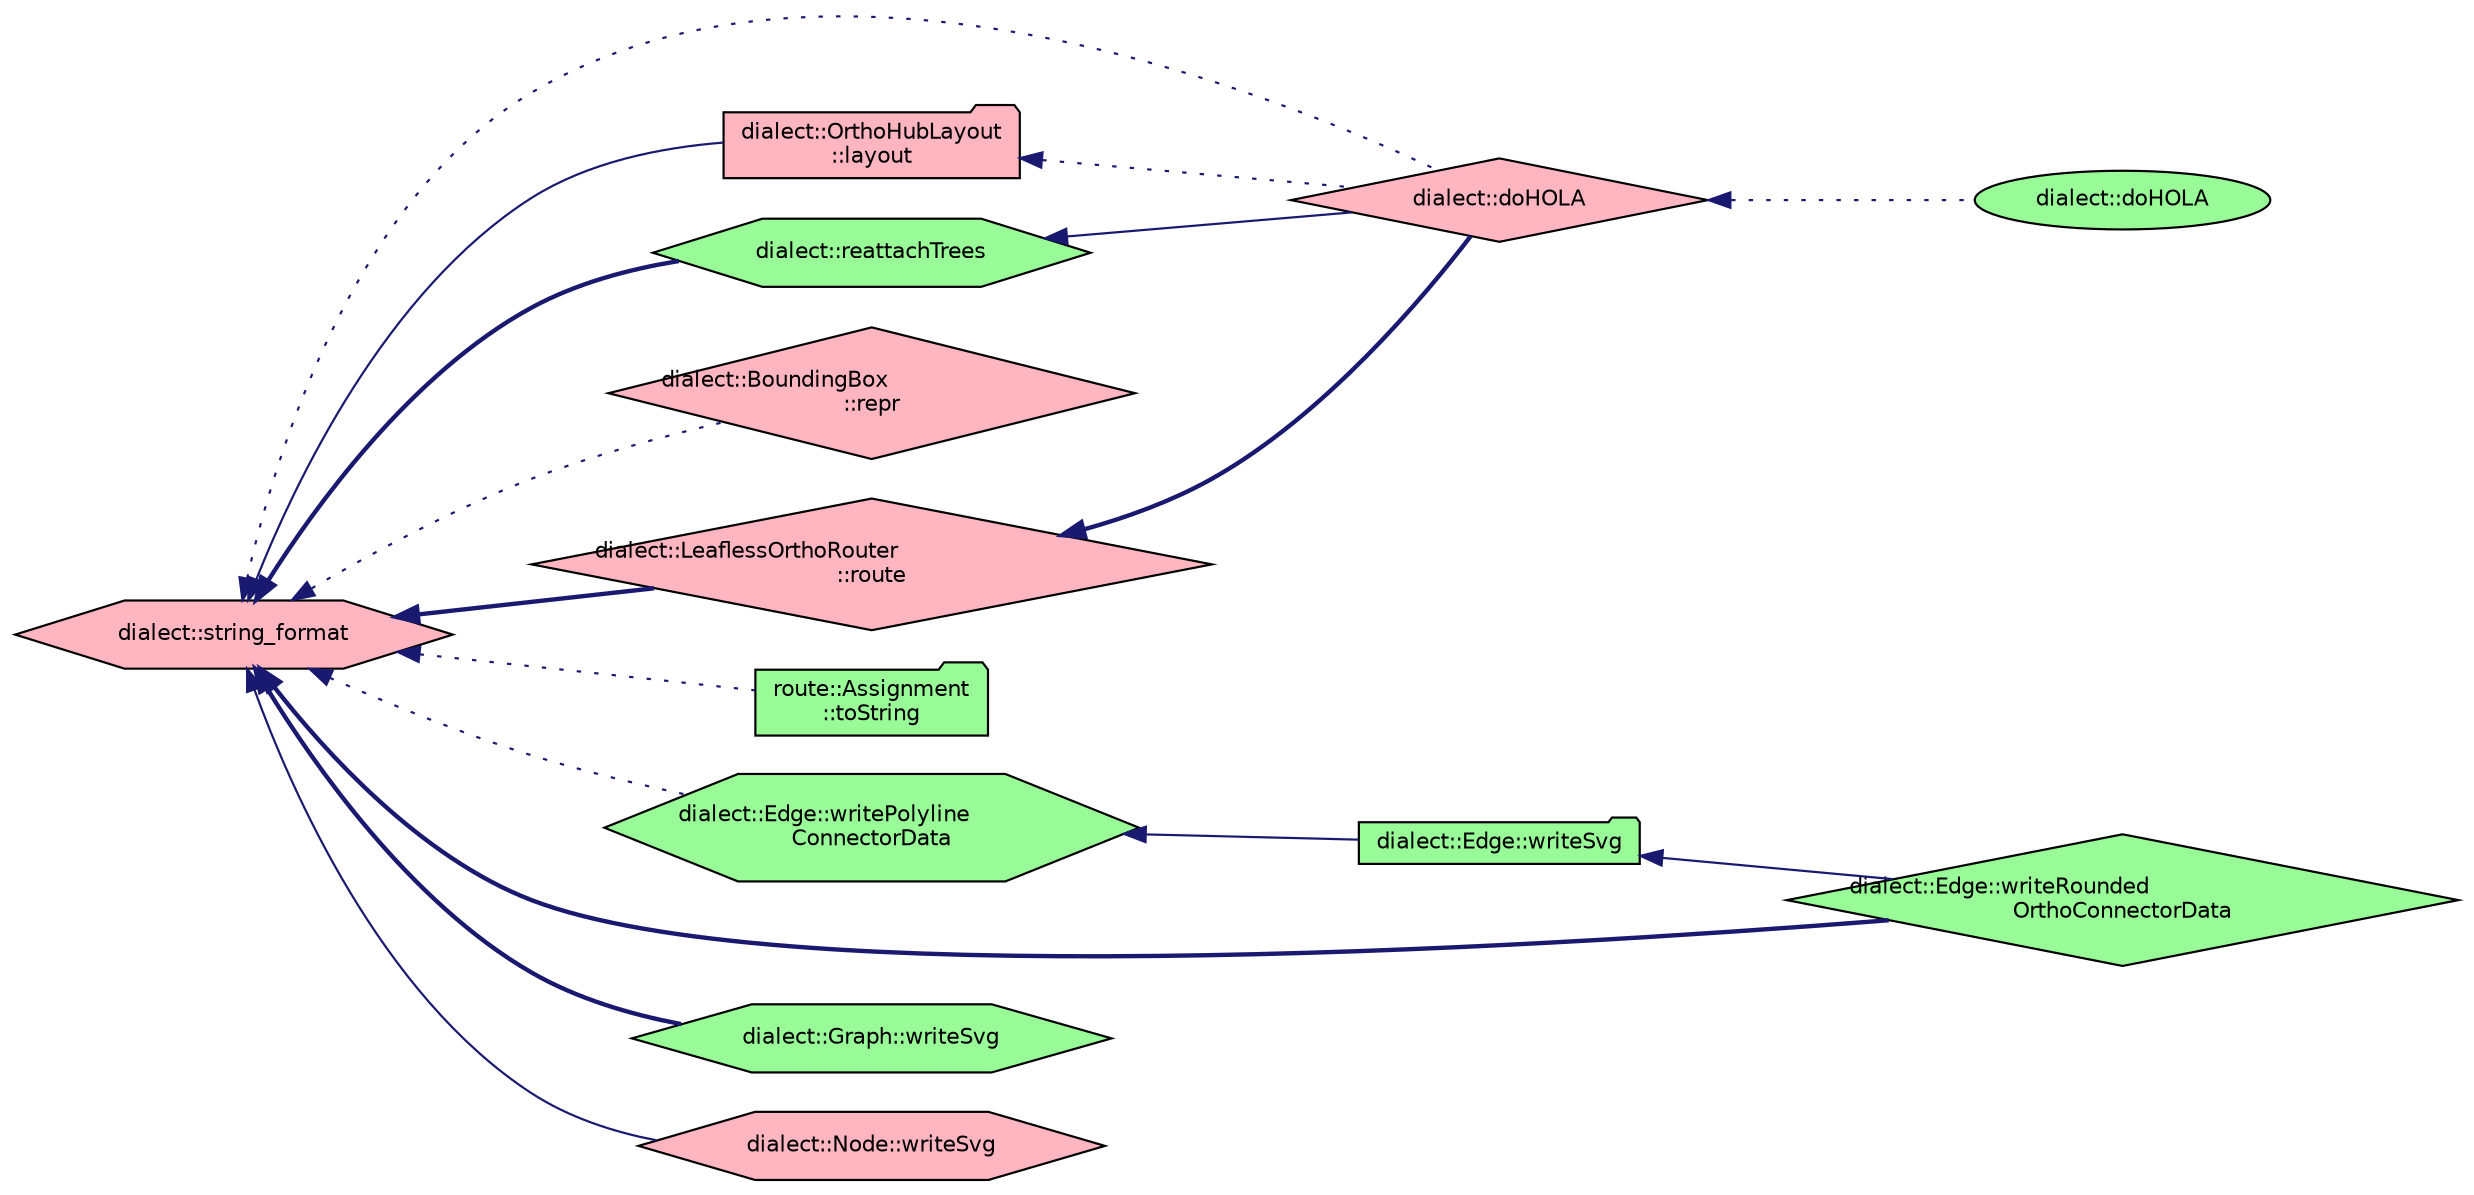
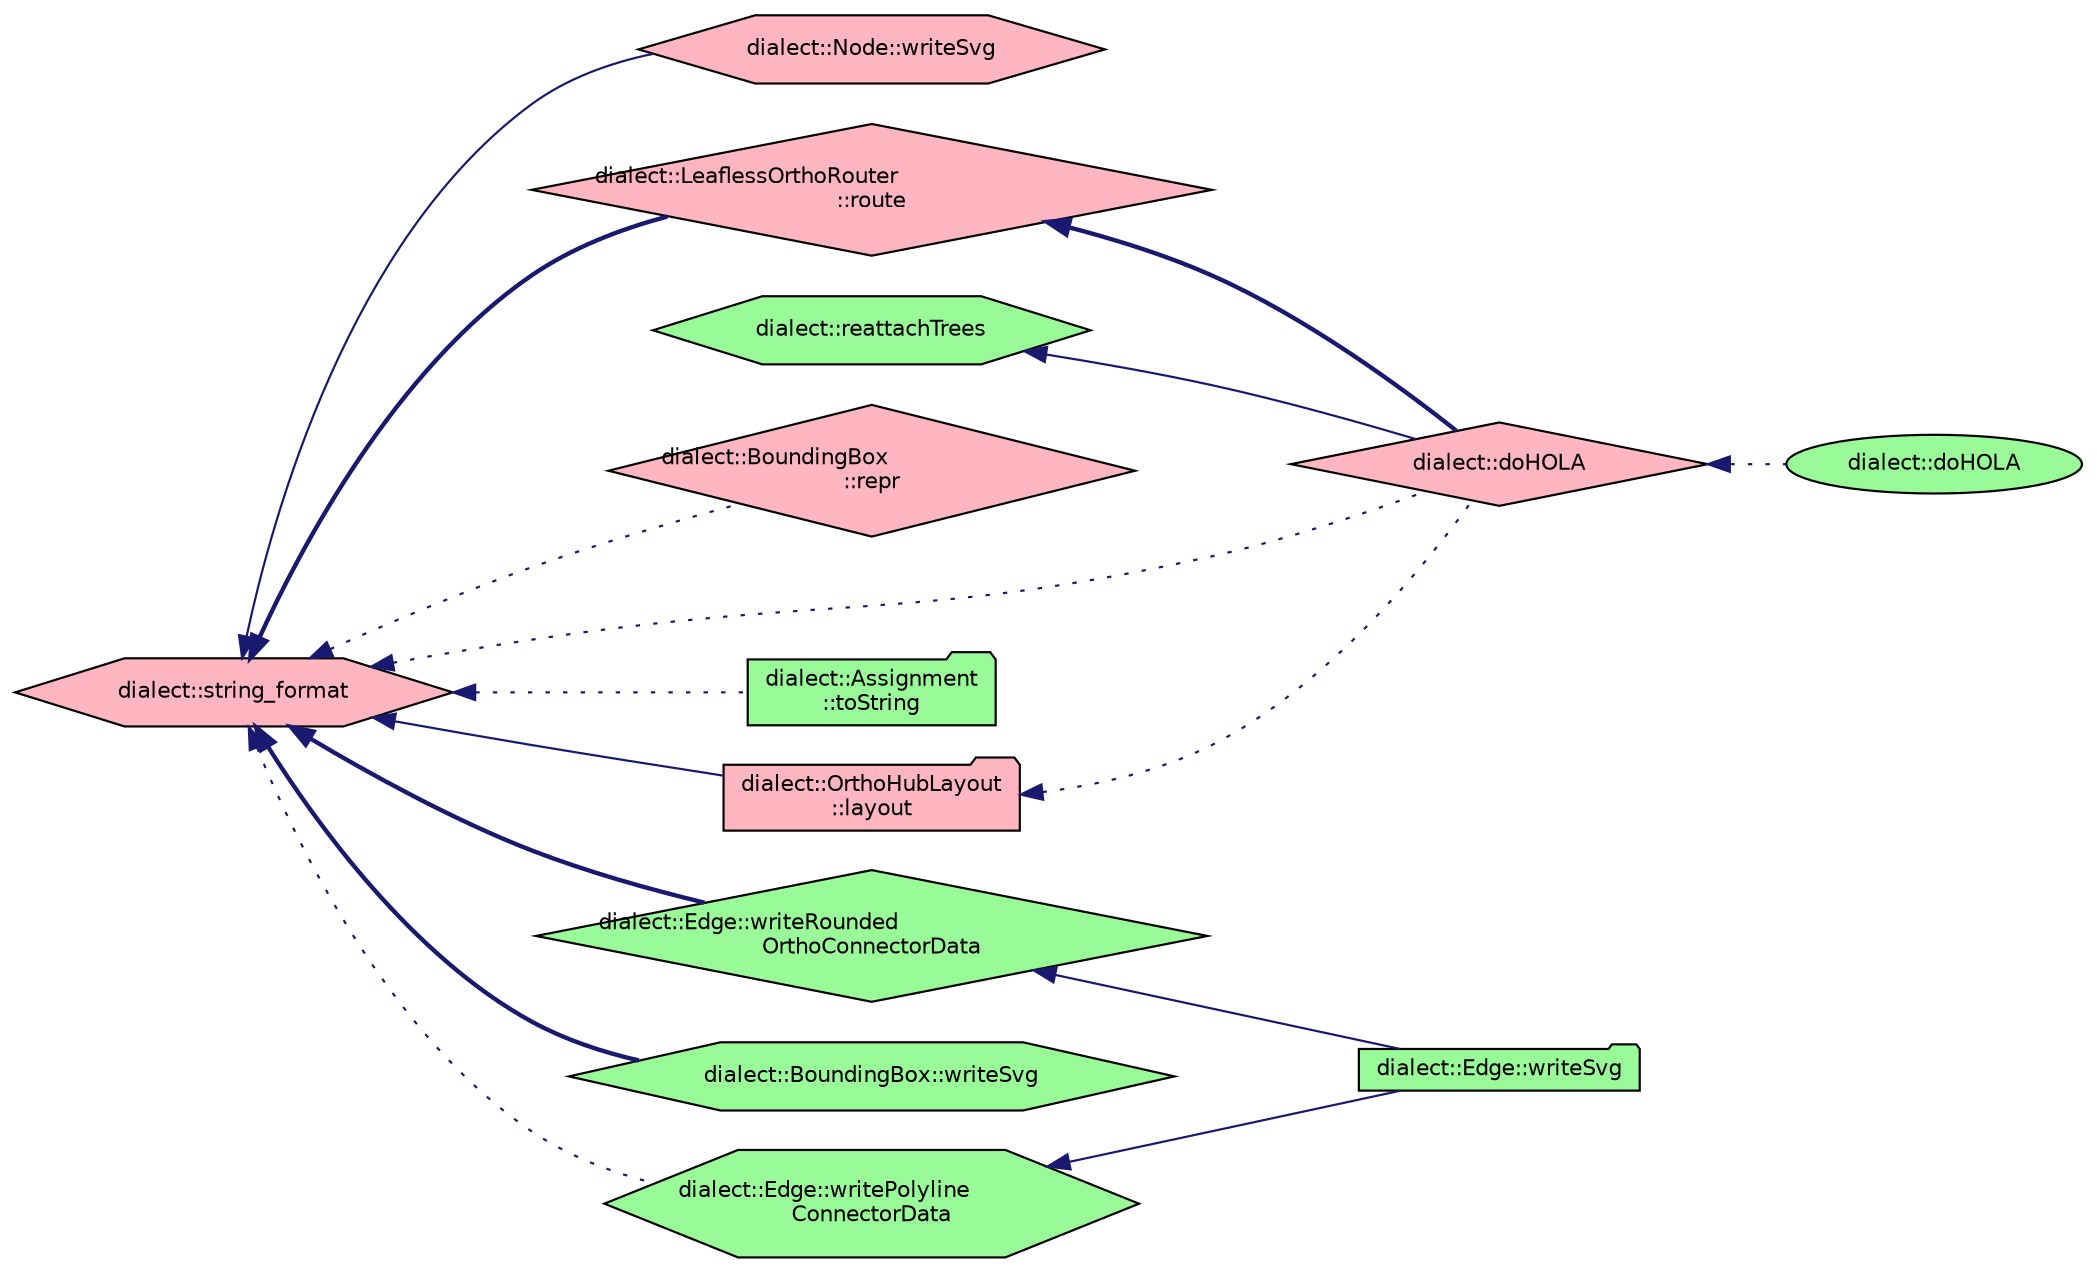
(439, 374) -> none
(872, 703) -> (872, 692)
(1778, 869) -> (1228, 1012)
(872, 1038) -> (872, 1076)
